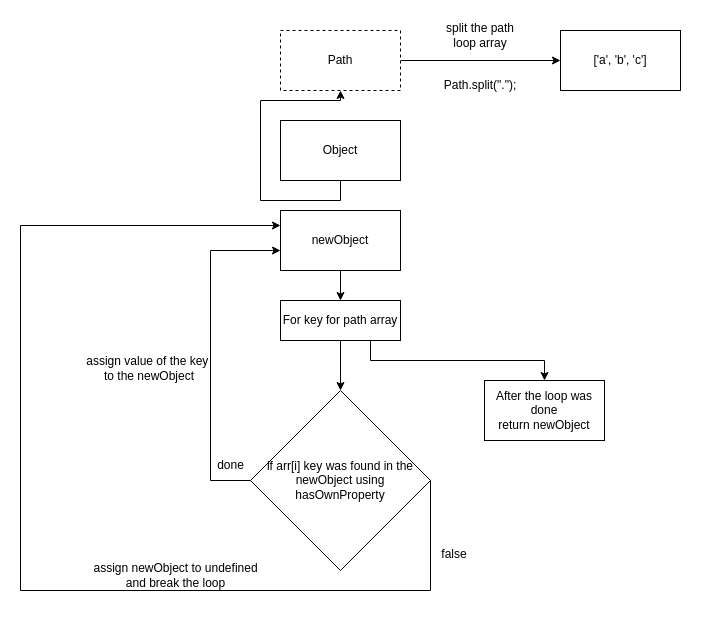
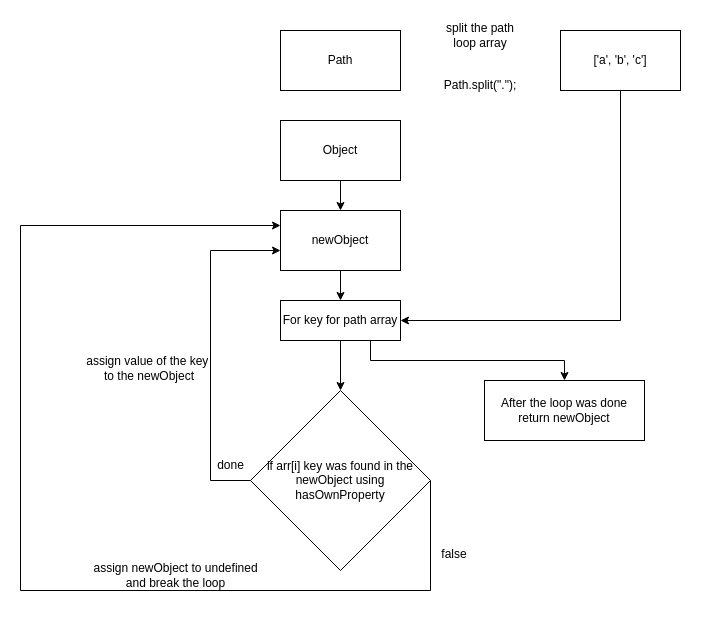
(341, 61) -> (341, 61)
(477, 61) -> none
(261, 151) -> (341, 201)
none -> (621, 312)
(545, 411) -> (565, 411)
